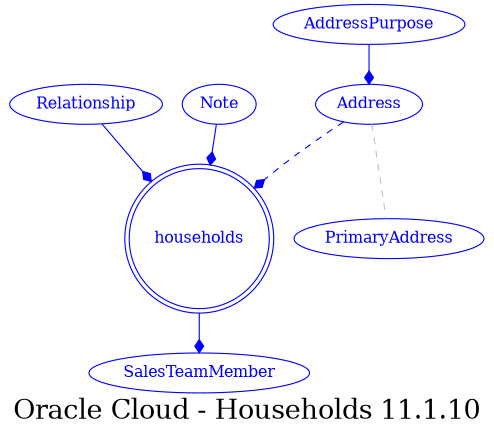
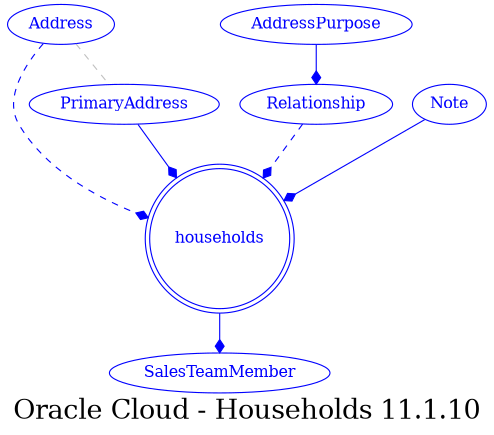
(369, 58) -> (316, 58)
none -> (153, 146)
(122, 148) -> (287, 146)
